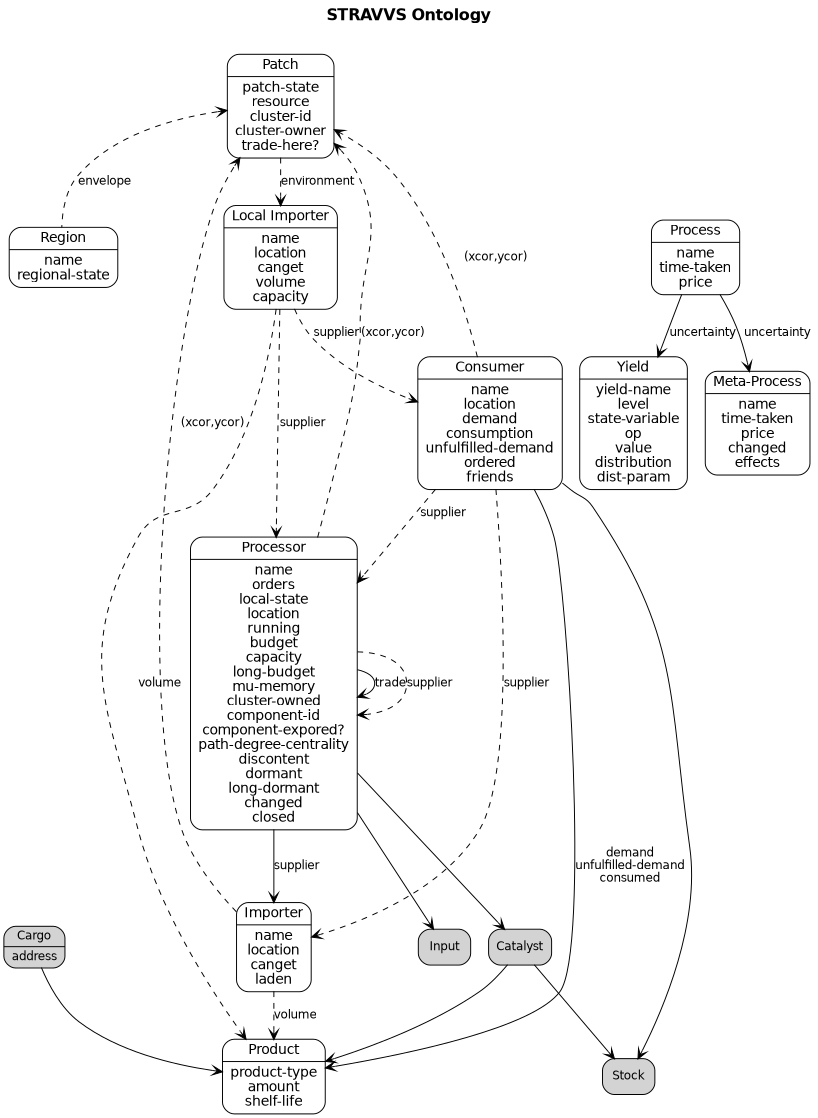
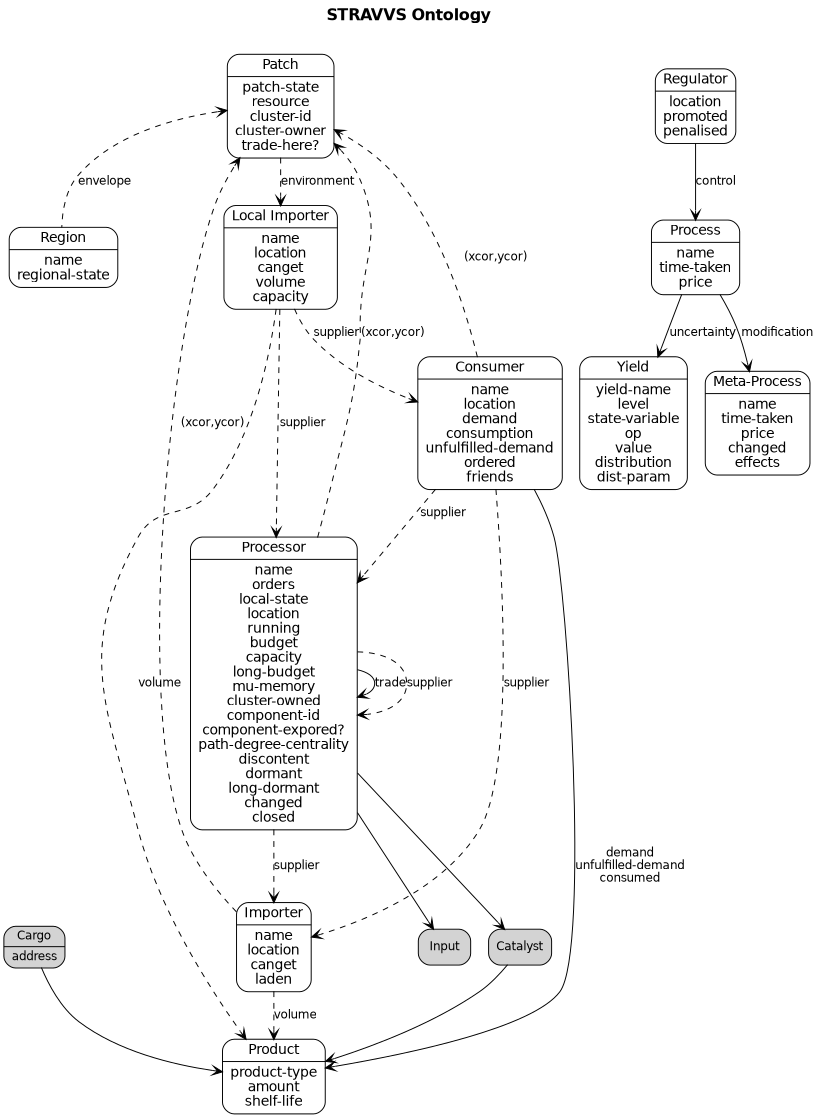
none -> (696, 106)
(777, 333) -> (777, 333)
(274, 861) -> (274, 861)
(629, 1077) -> none
